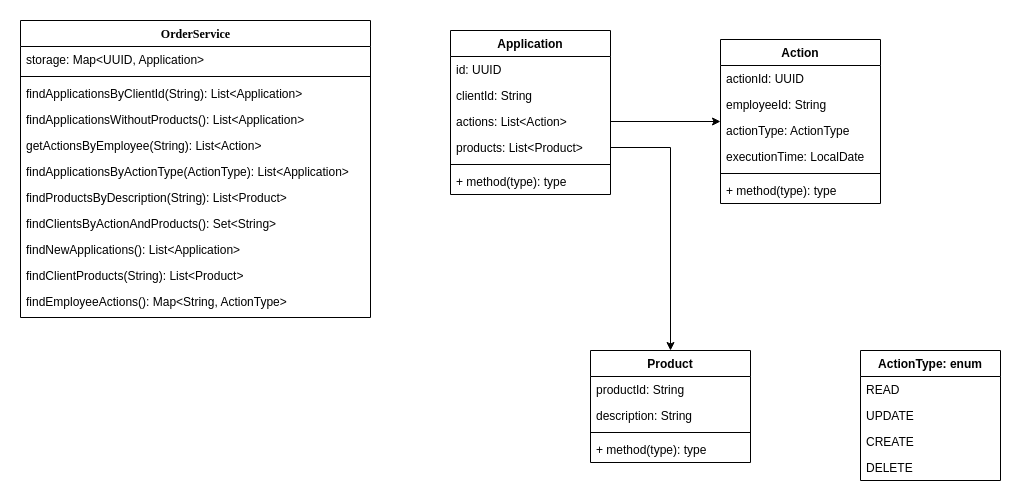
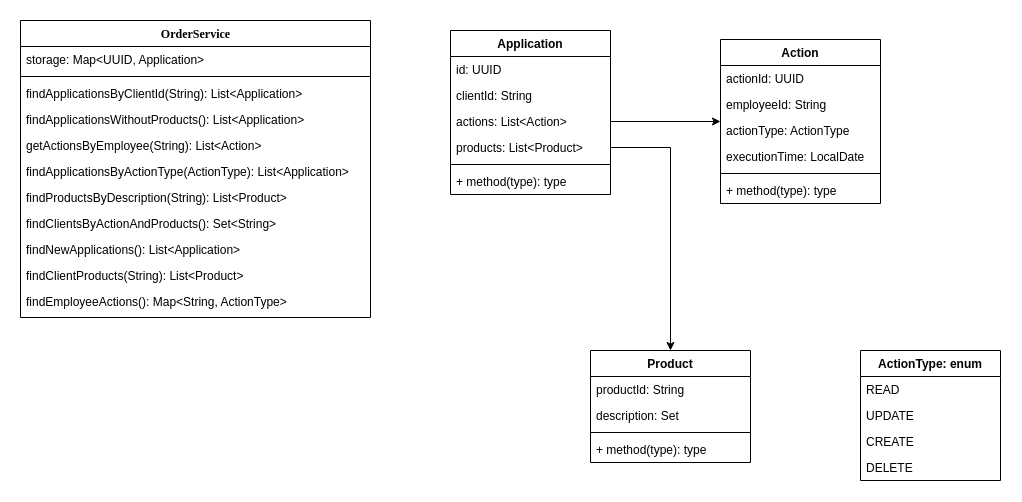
(652, 416) -> (644, 416)
